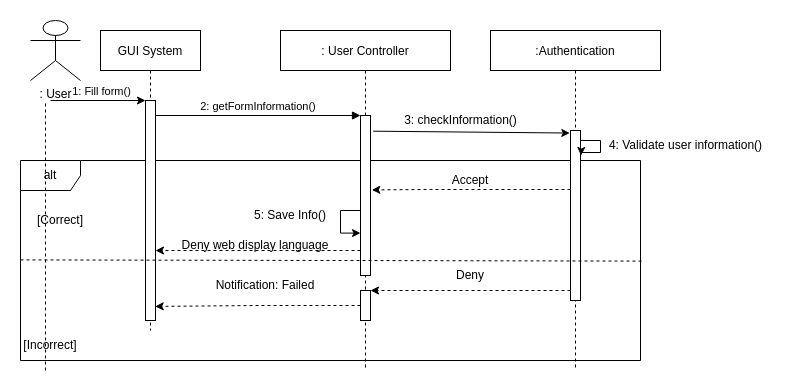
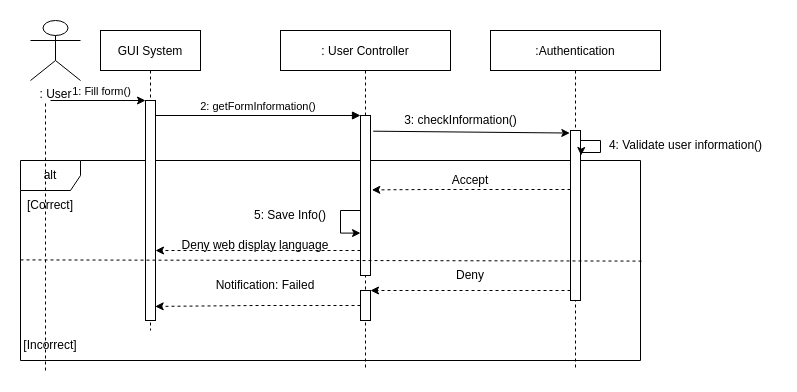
(61, 221) -> (51, 206)
